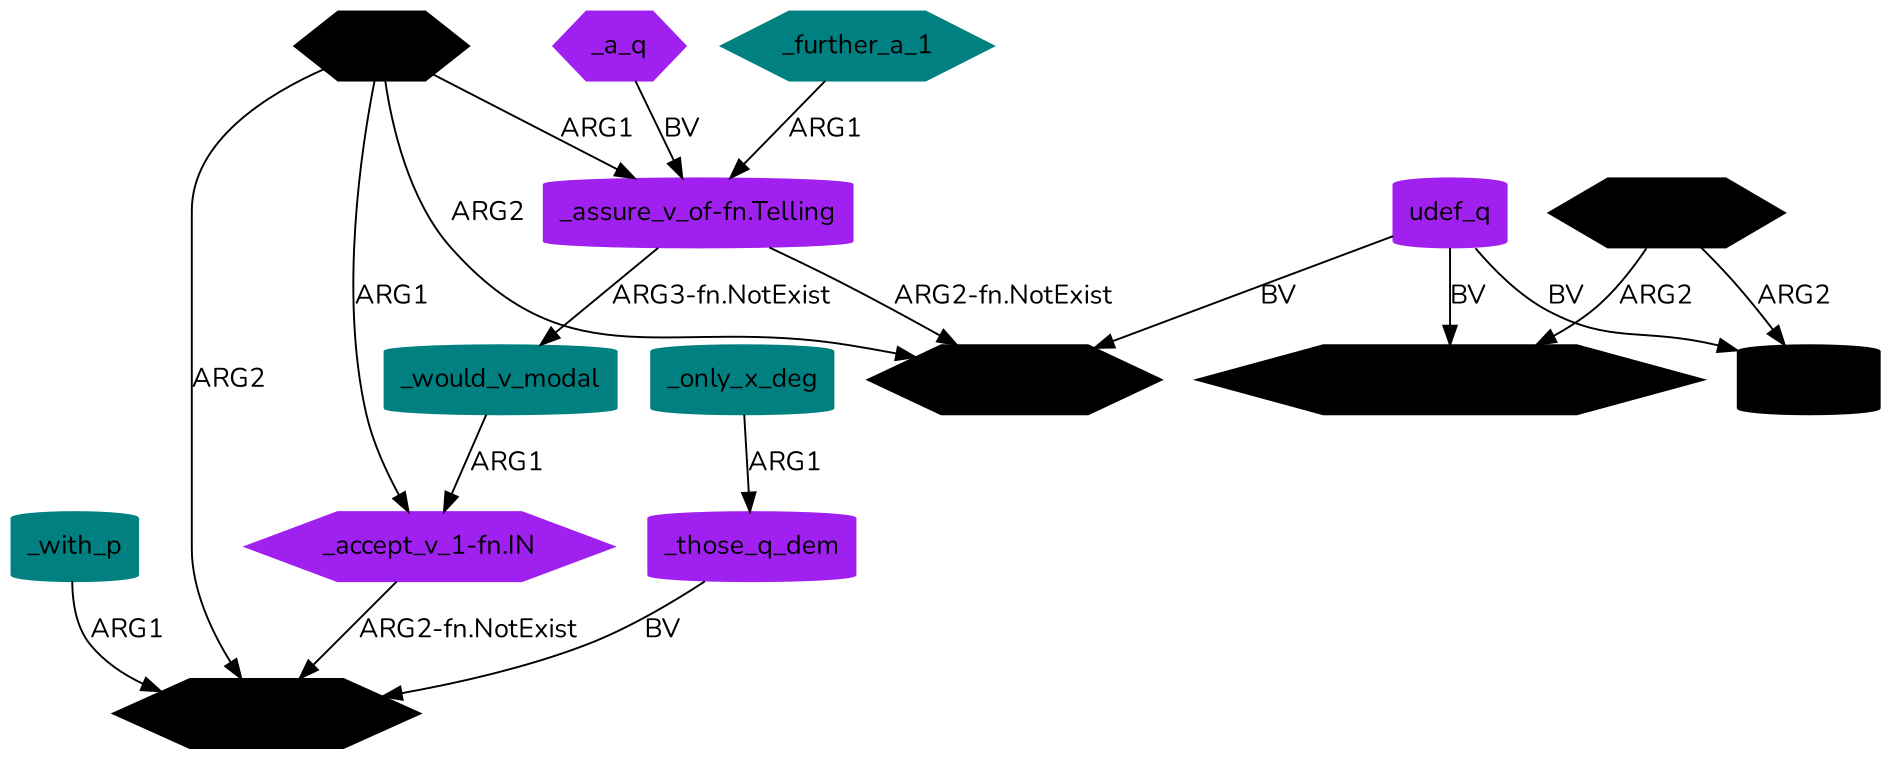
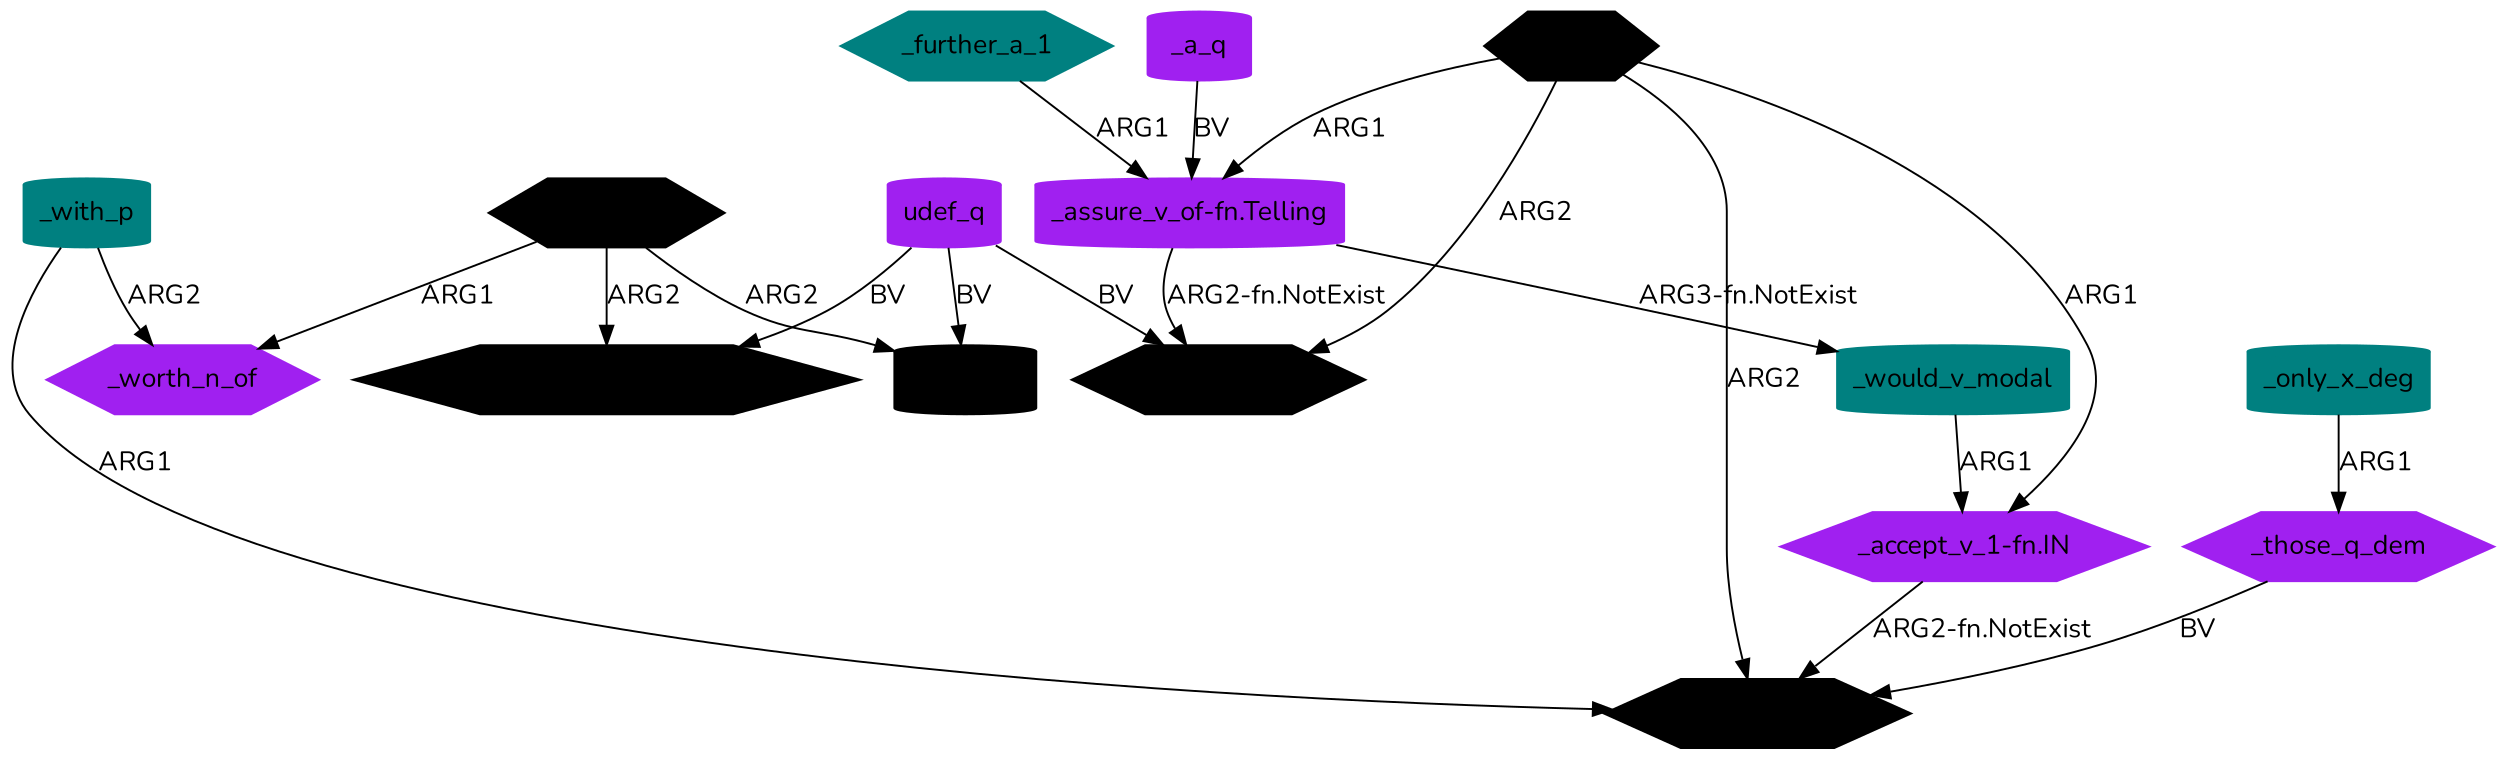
(620, 46) -> (1199, 46)
none -> (183, 380)
(752, 547) -> (2339, 547)
